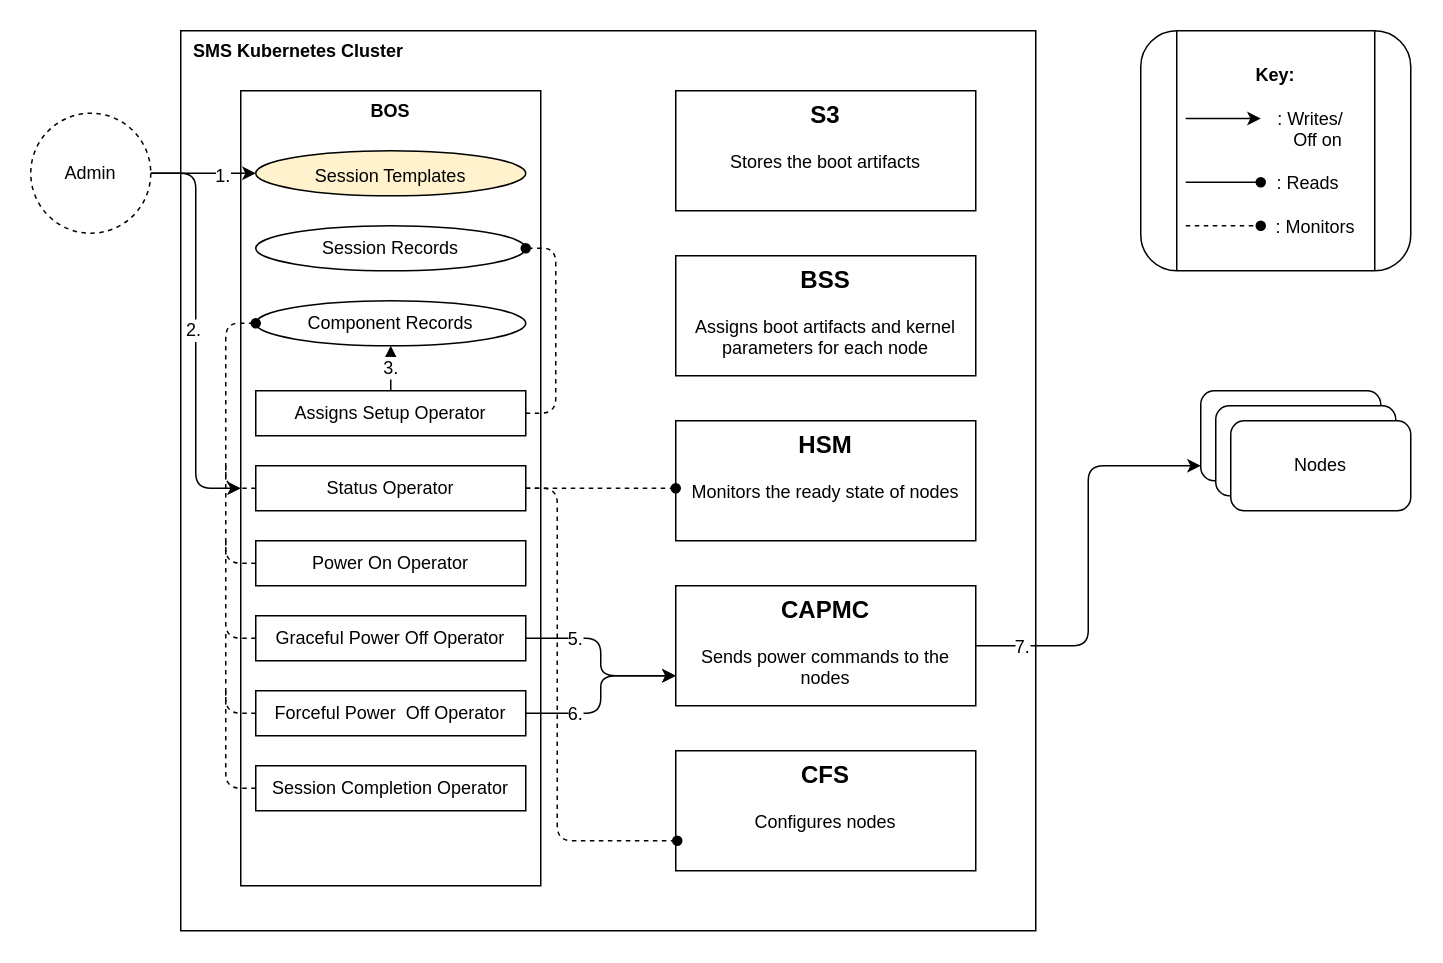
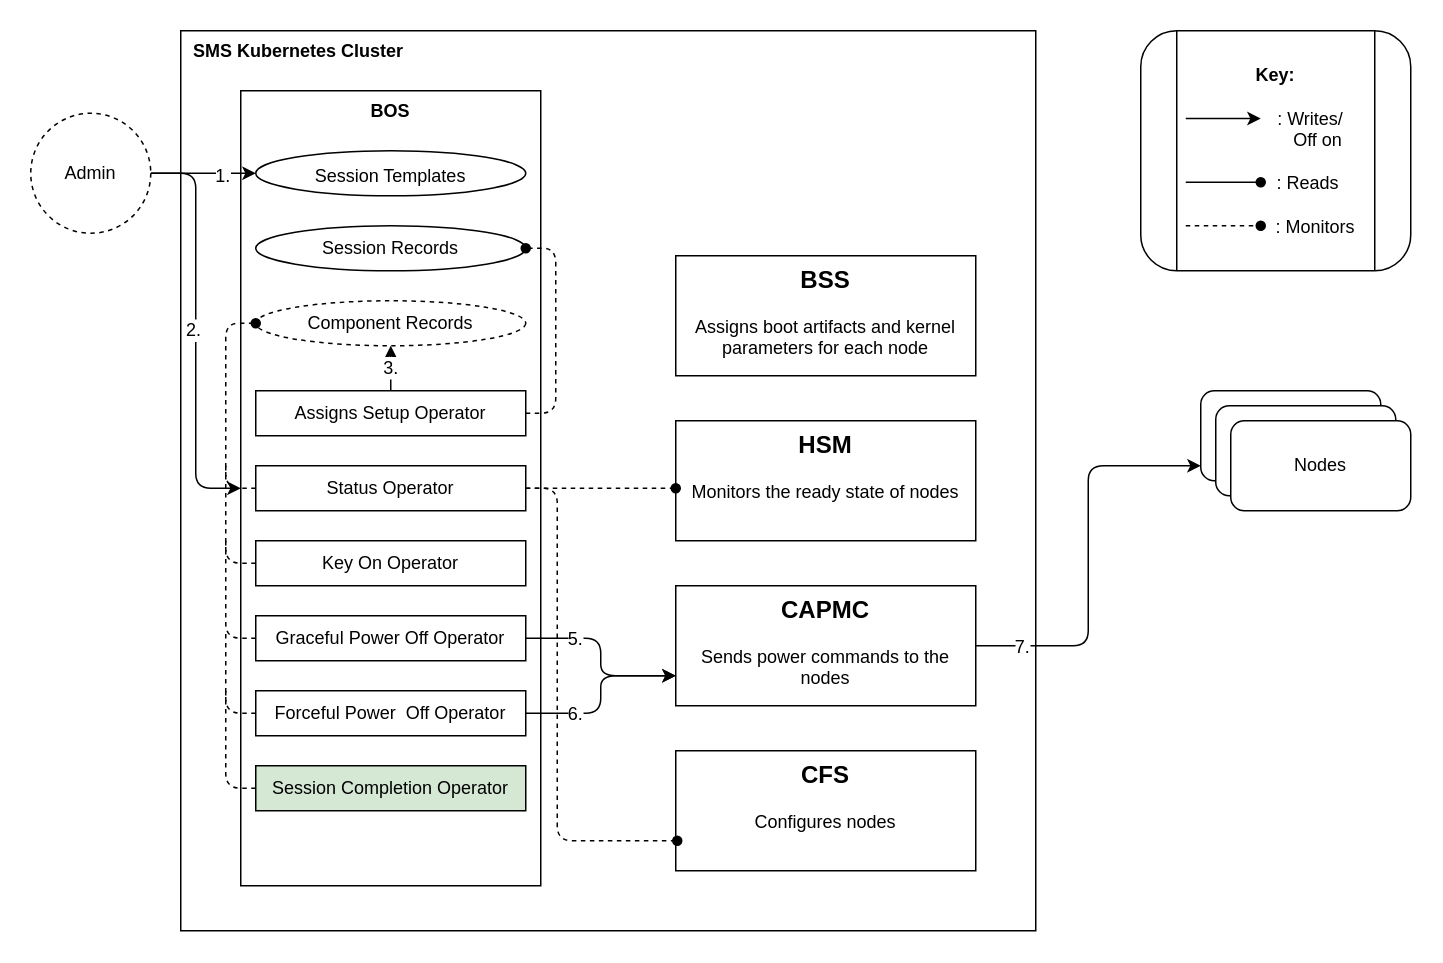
(826, 151) -> none
(391, 173) -> (391, 173)
(391, 323) -> (391, 323)
(391, 563) -> (391, 563)
(391, 788) -> (391, 788)
